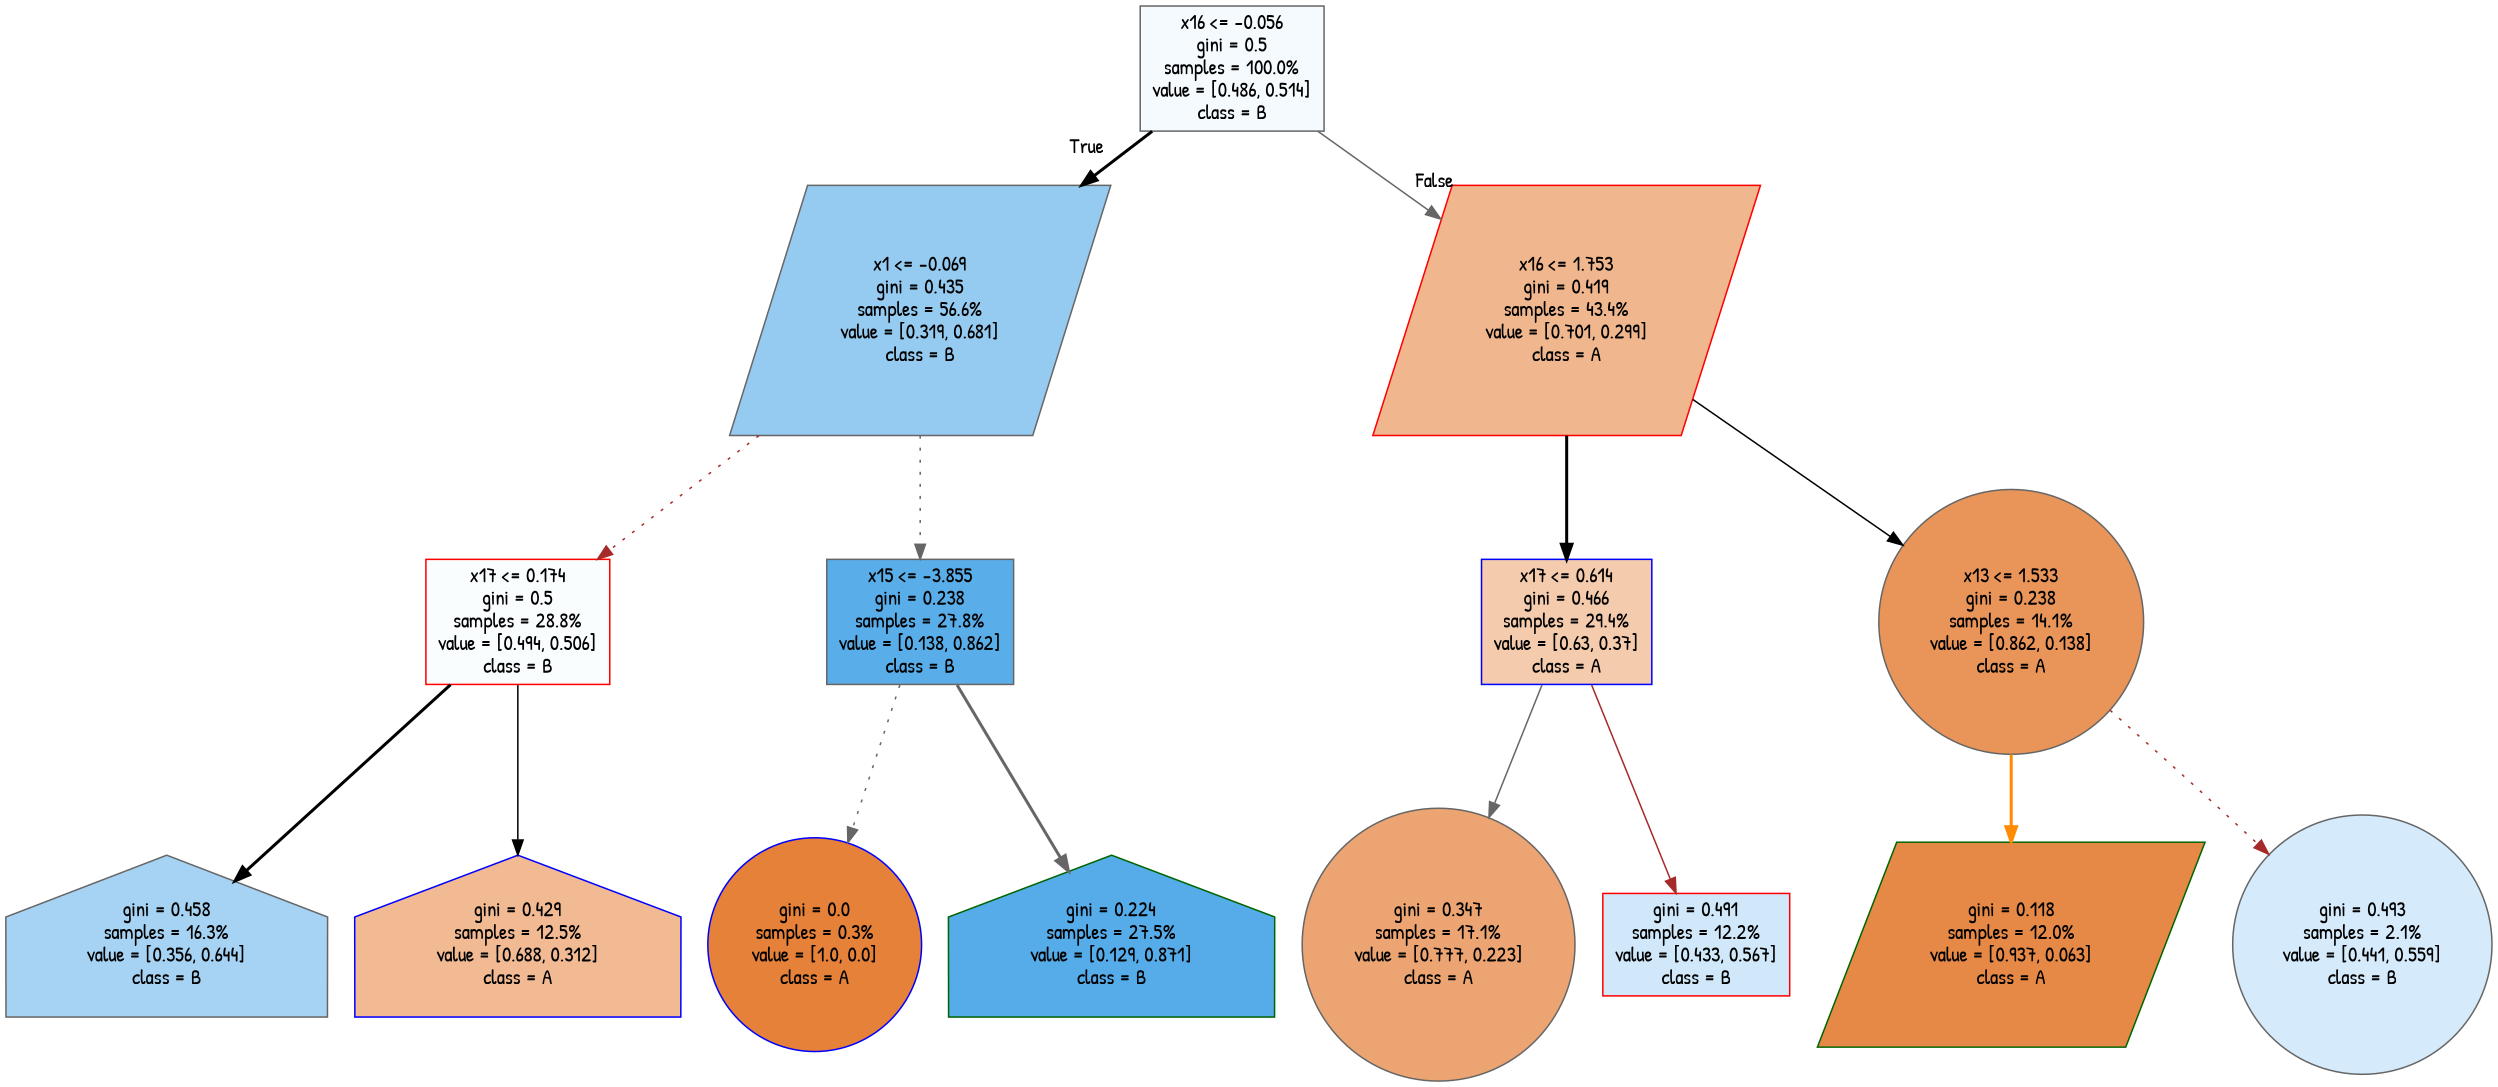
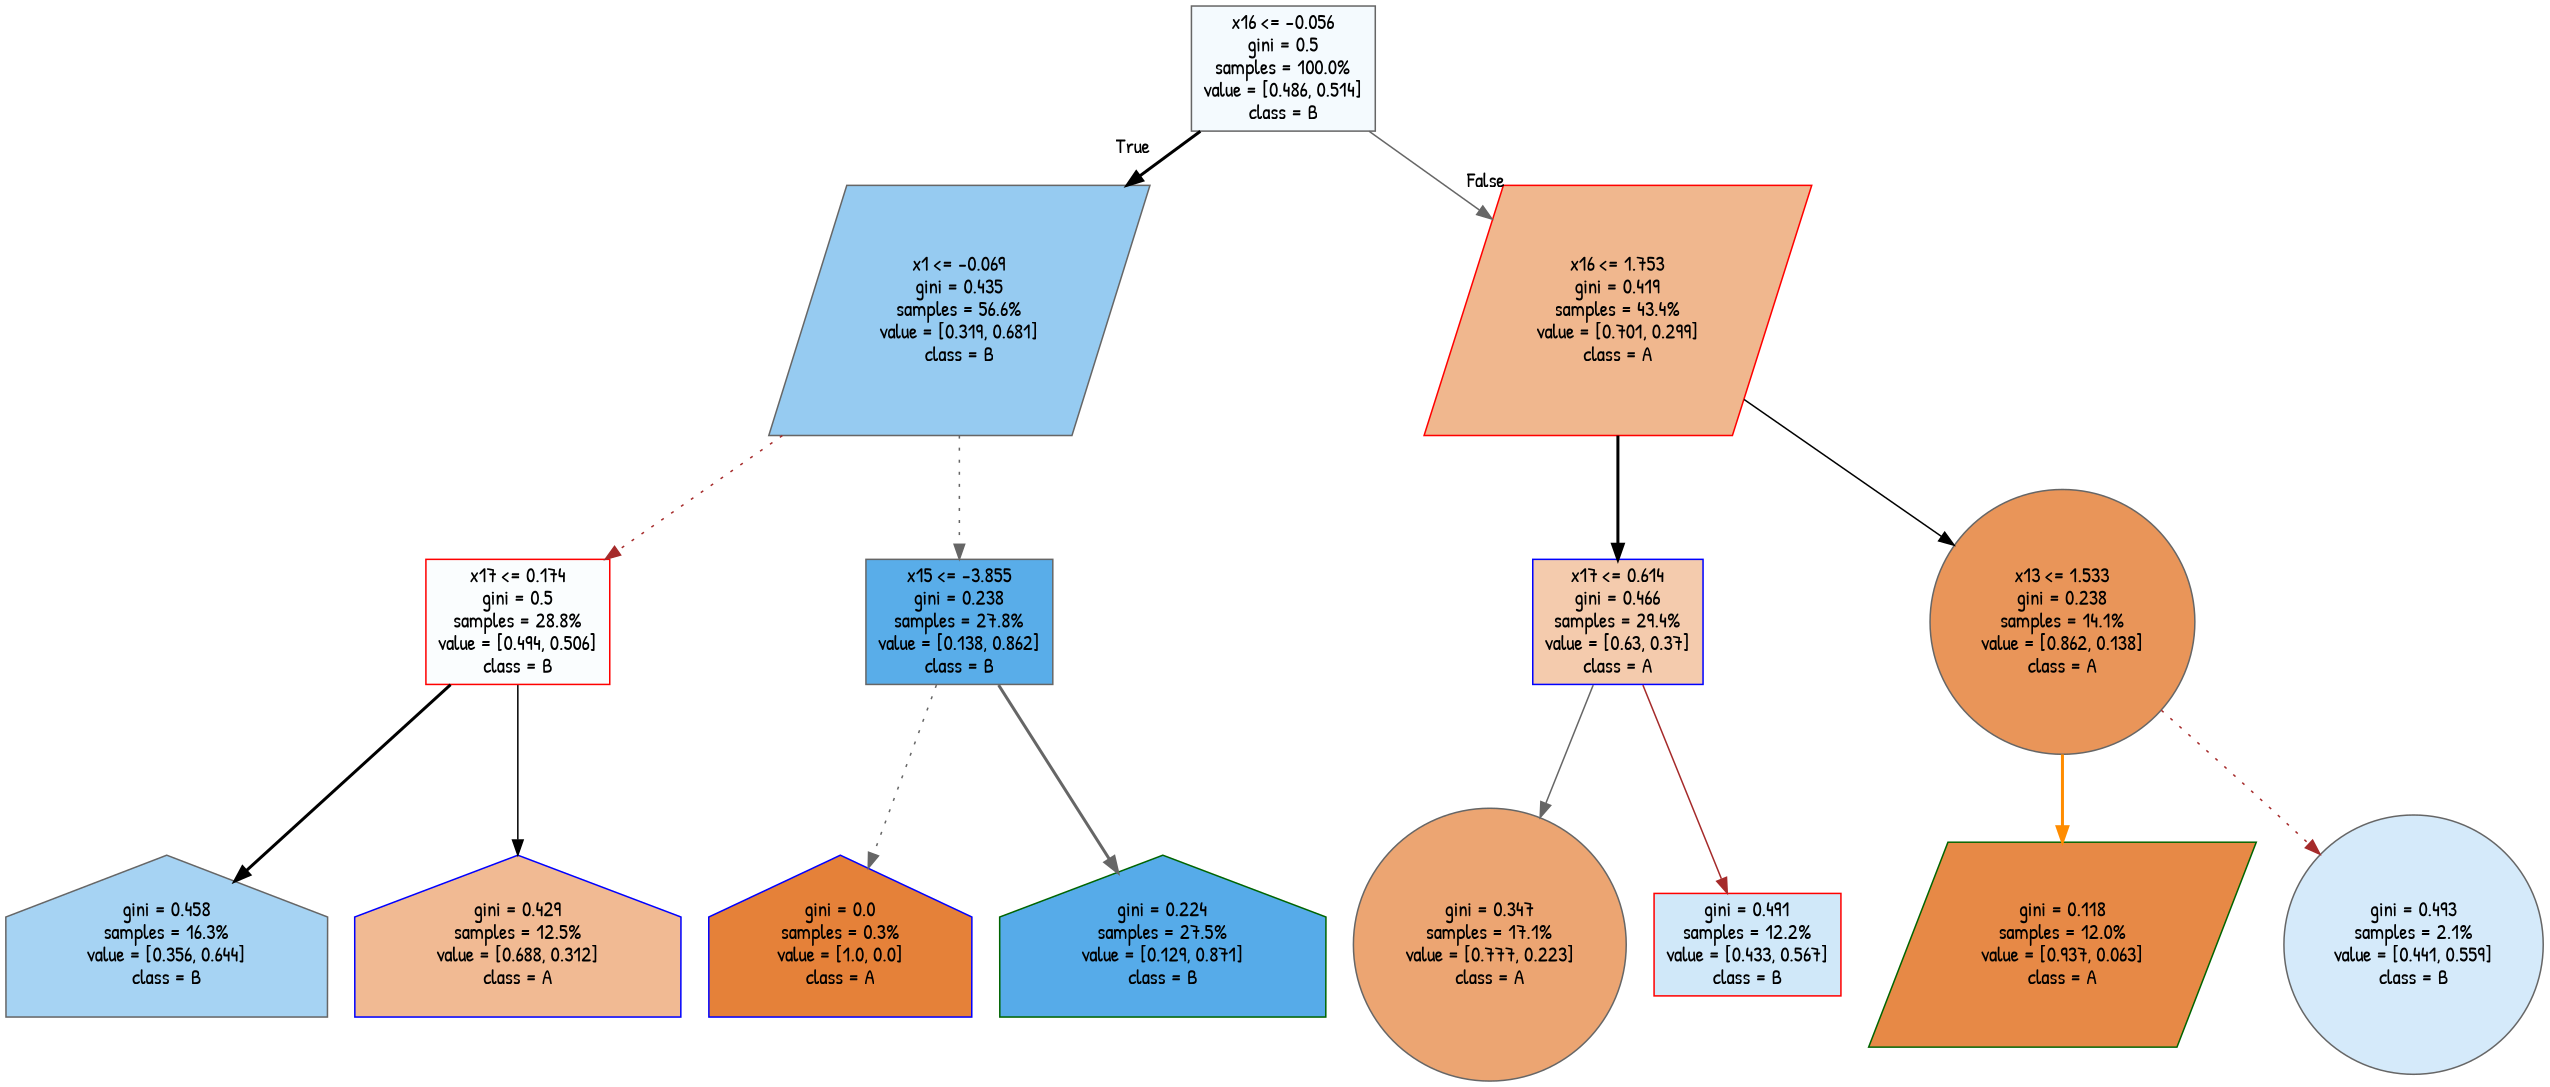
(815, 945) -> (840, 945)
